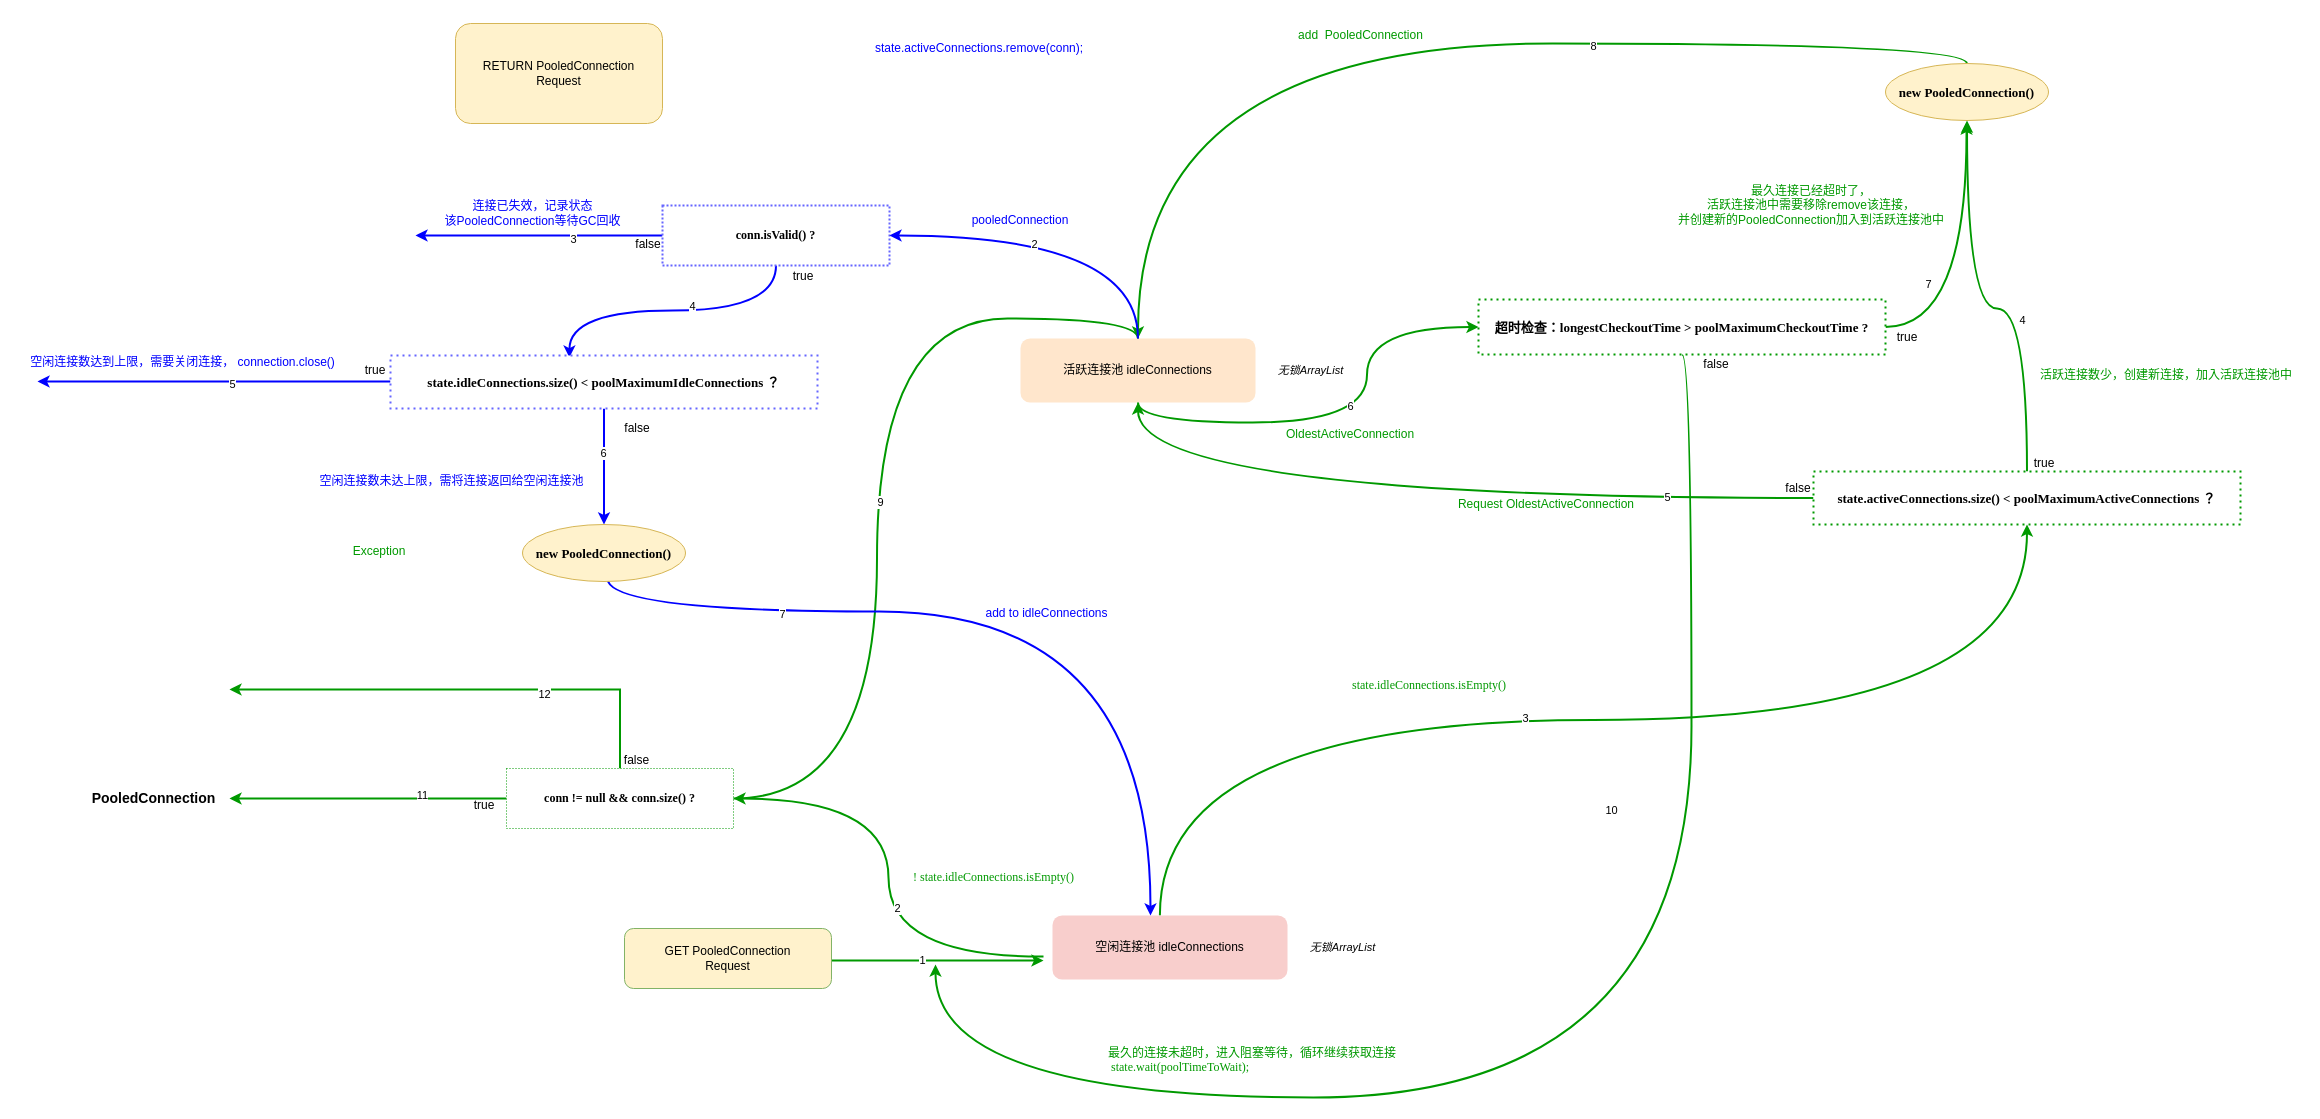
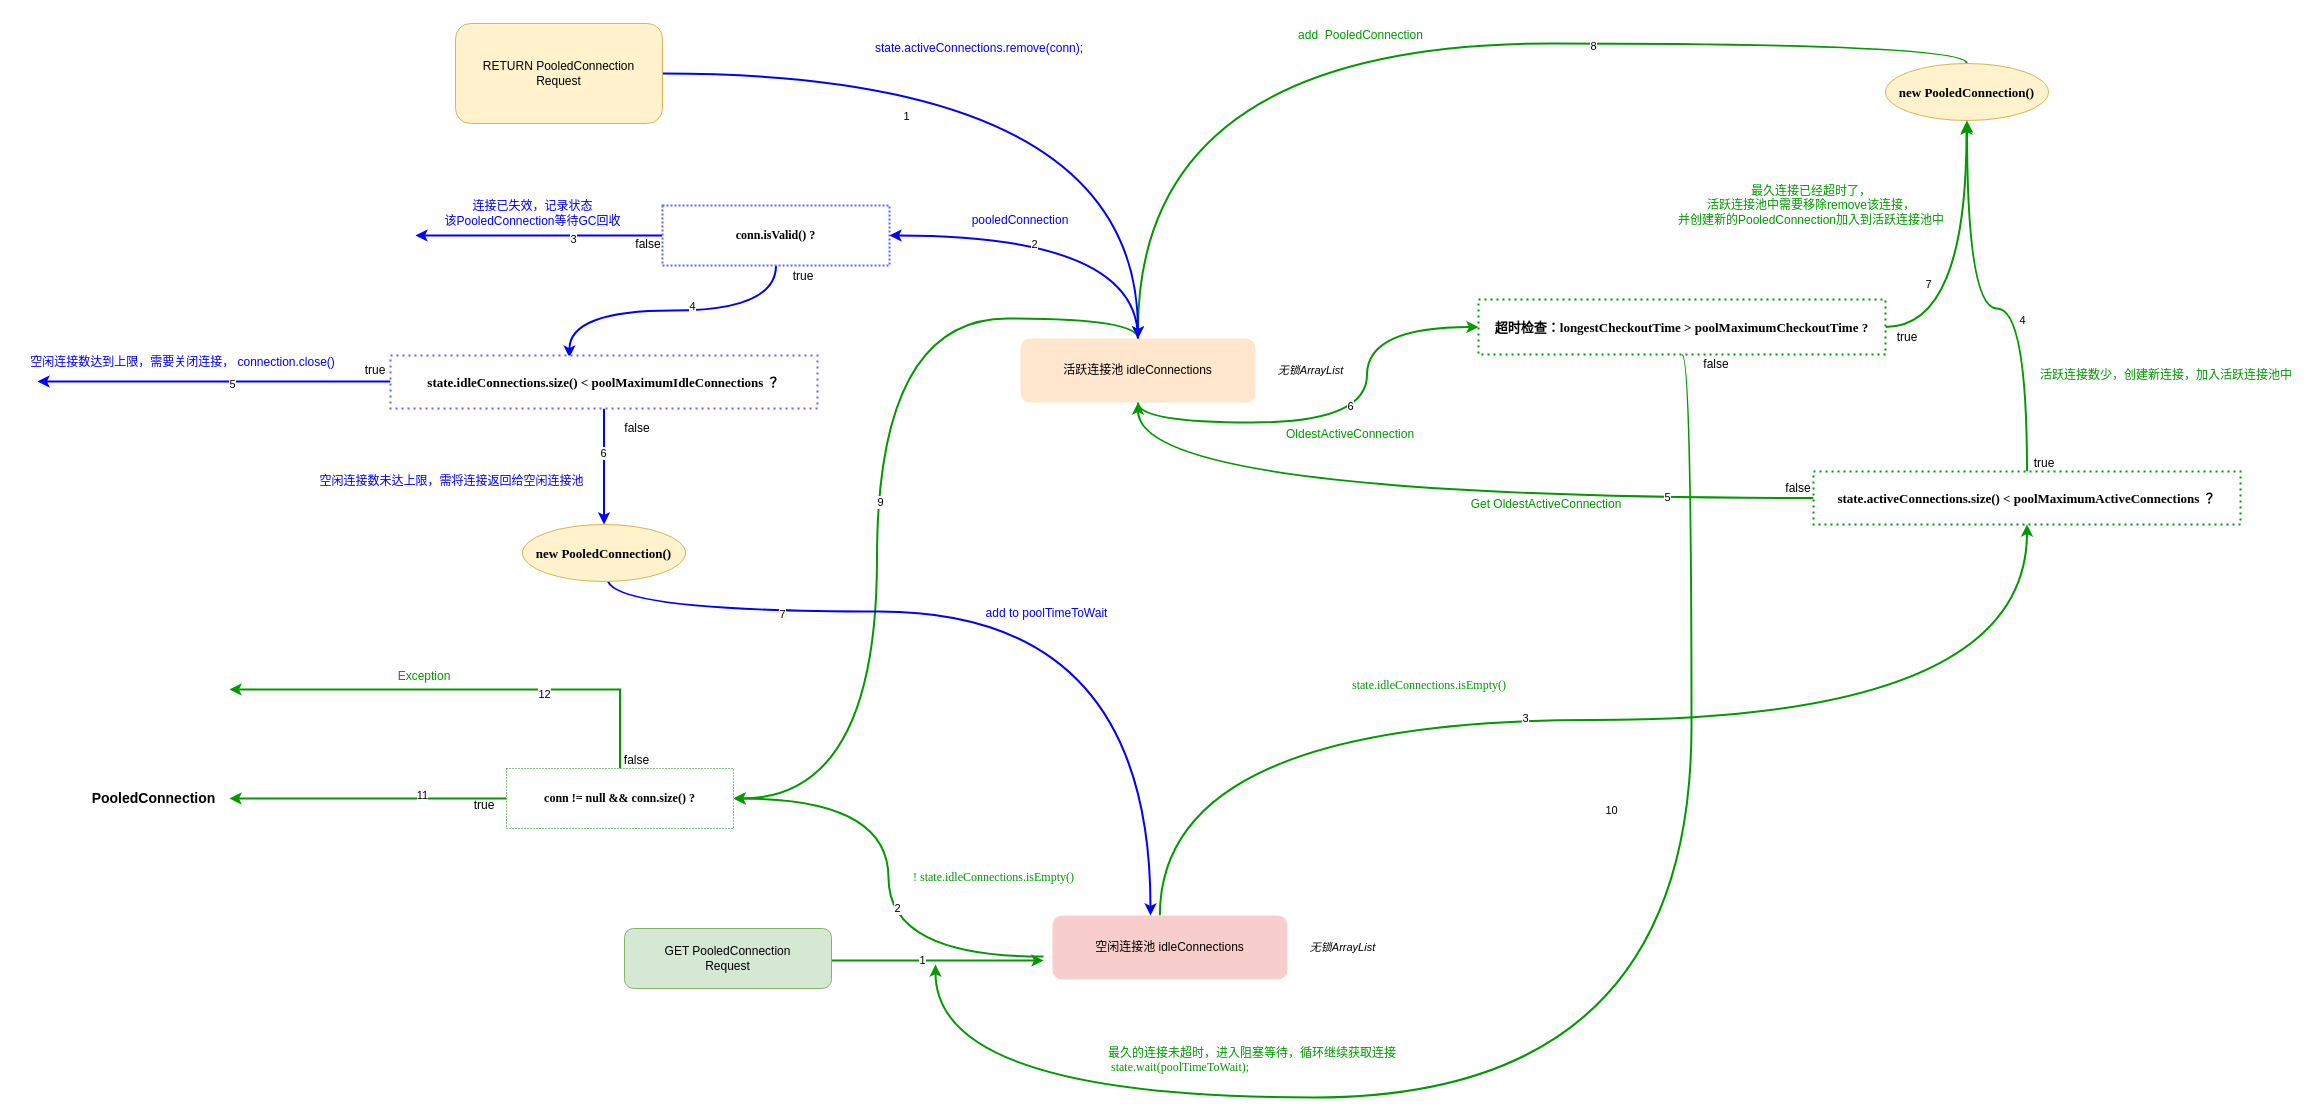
none -> (956, 111)
(1547, 505) -> (1547, 505)
(380, 552) -> (425, 677)
(1047, 614) -> (1047, 614)
(833, 750) -> (835, 750)
(728, 959) -> (728, 959)
